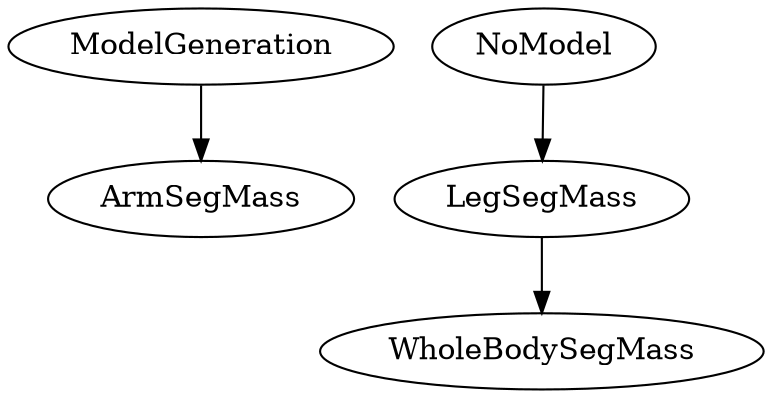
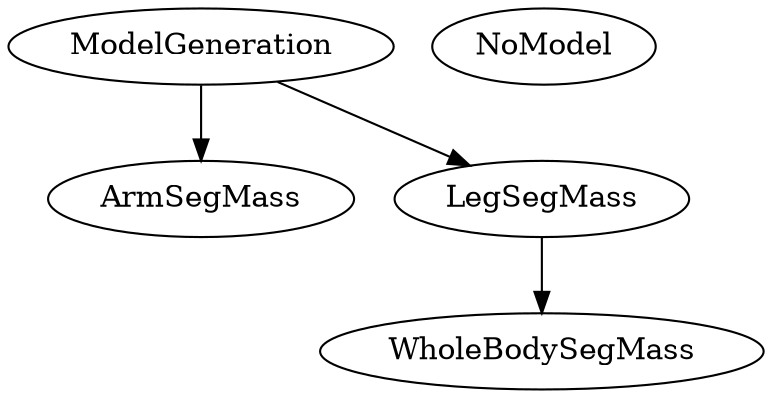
(543, 112) -> (364, 119)
